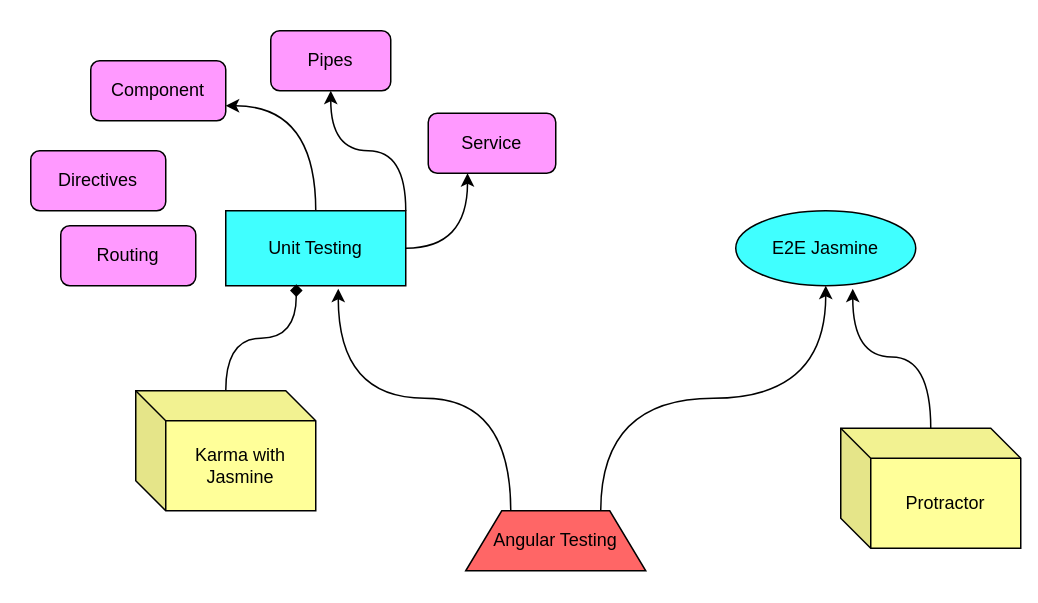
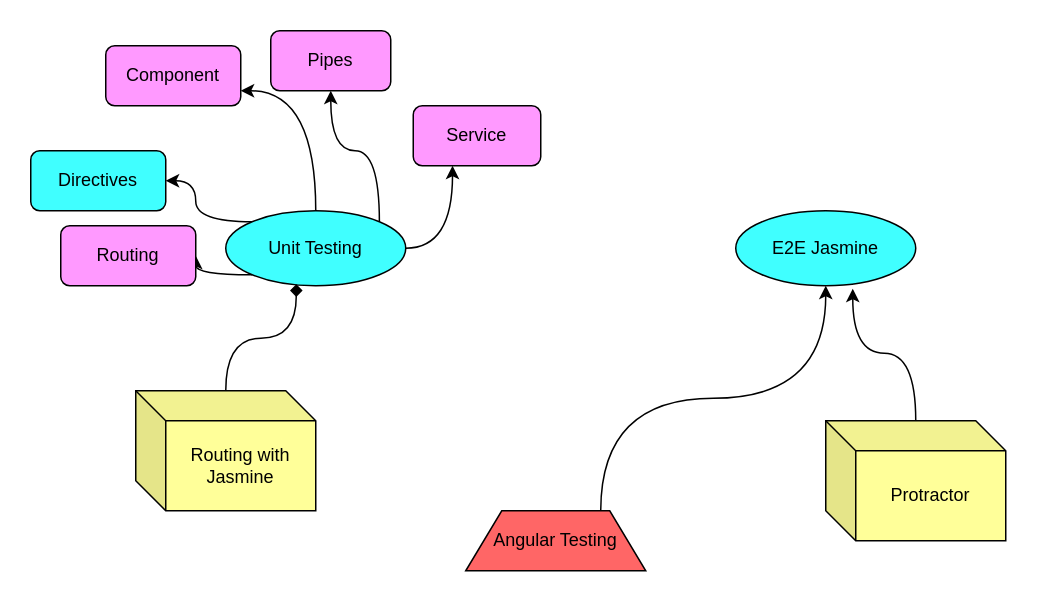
(158, 91) -> (173, 76)
(492, 143) -> (477, 136)
(98, 181) -> (98, 181)
none -> (207, 215)
(316, 248) -> (316, 248)
none -> (223, 274)
(430, 399) -> none
(241, 466) -> (241, 466)
(931, 488) -> (916, 481)
